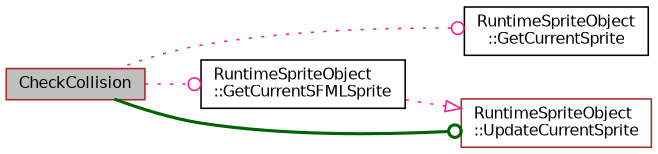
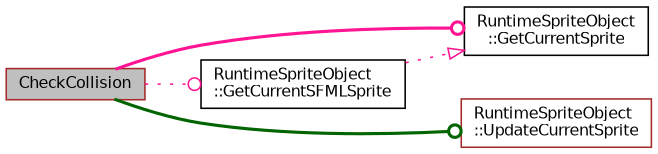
(282, 35) -> (282, 35)
(426, 103) -> (427, 58)
